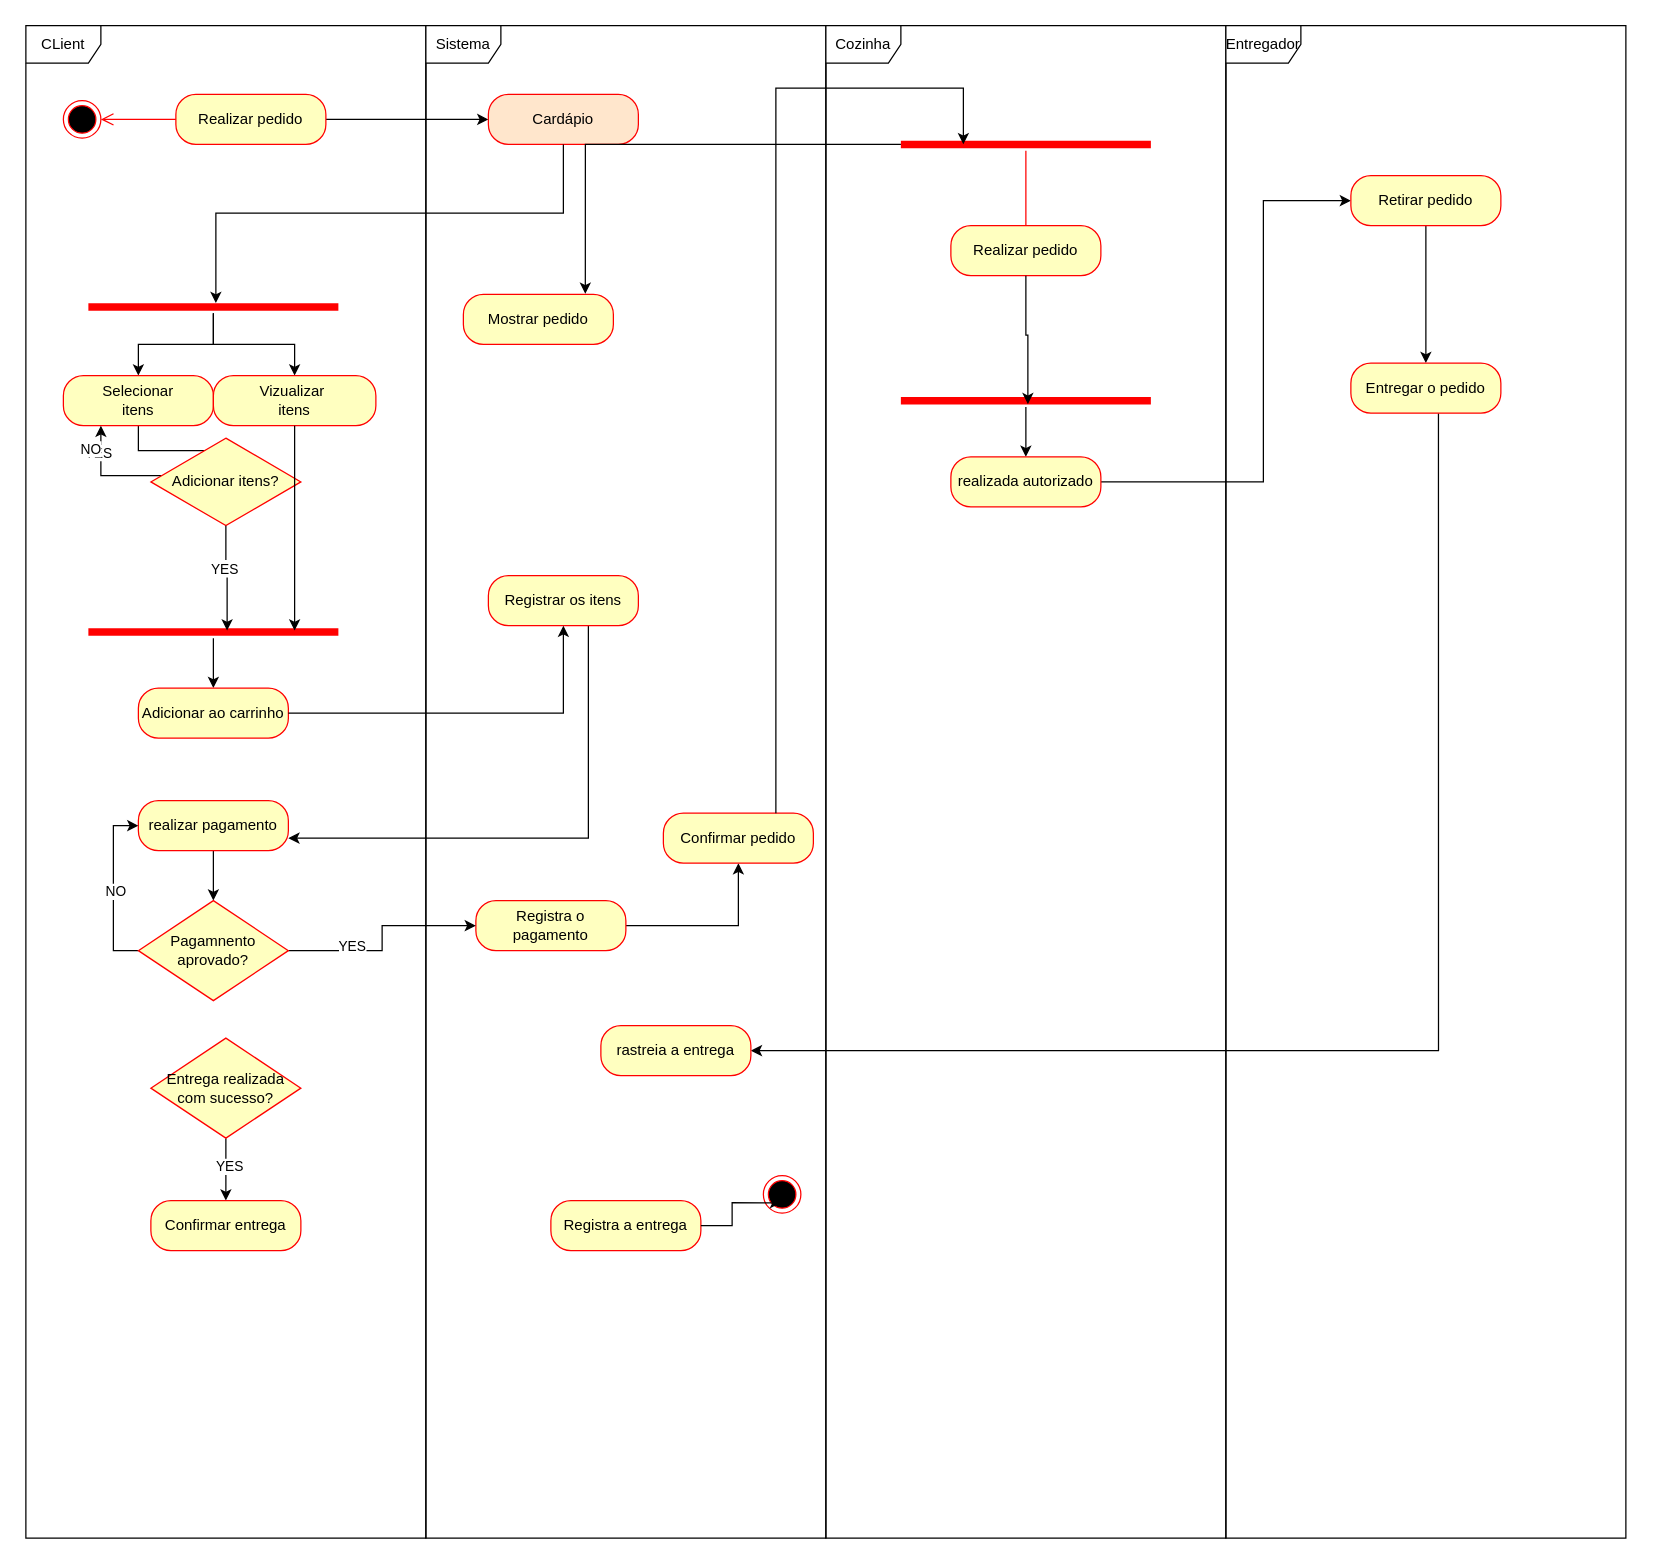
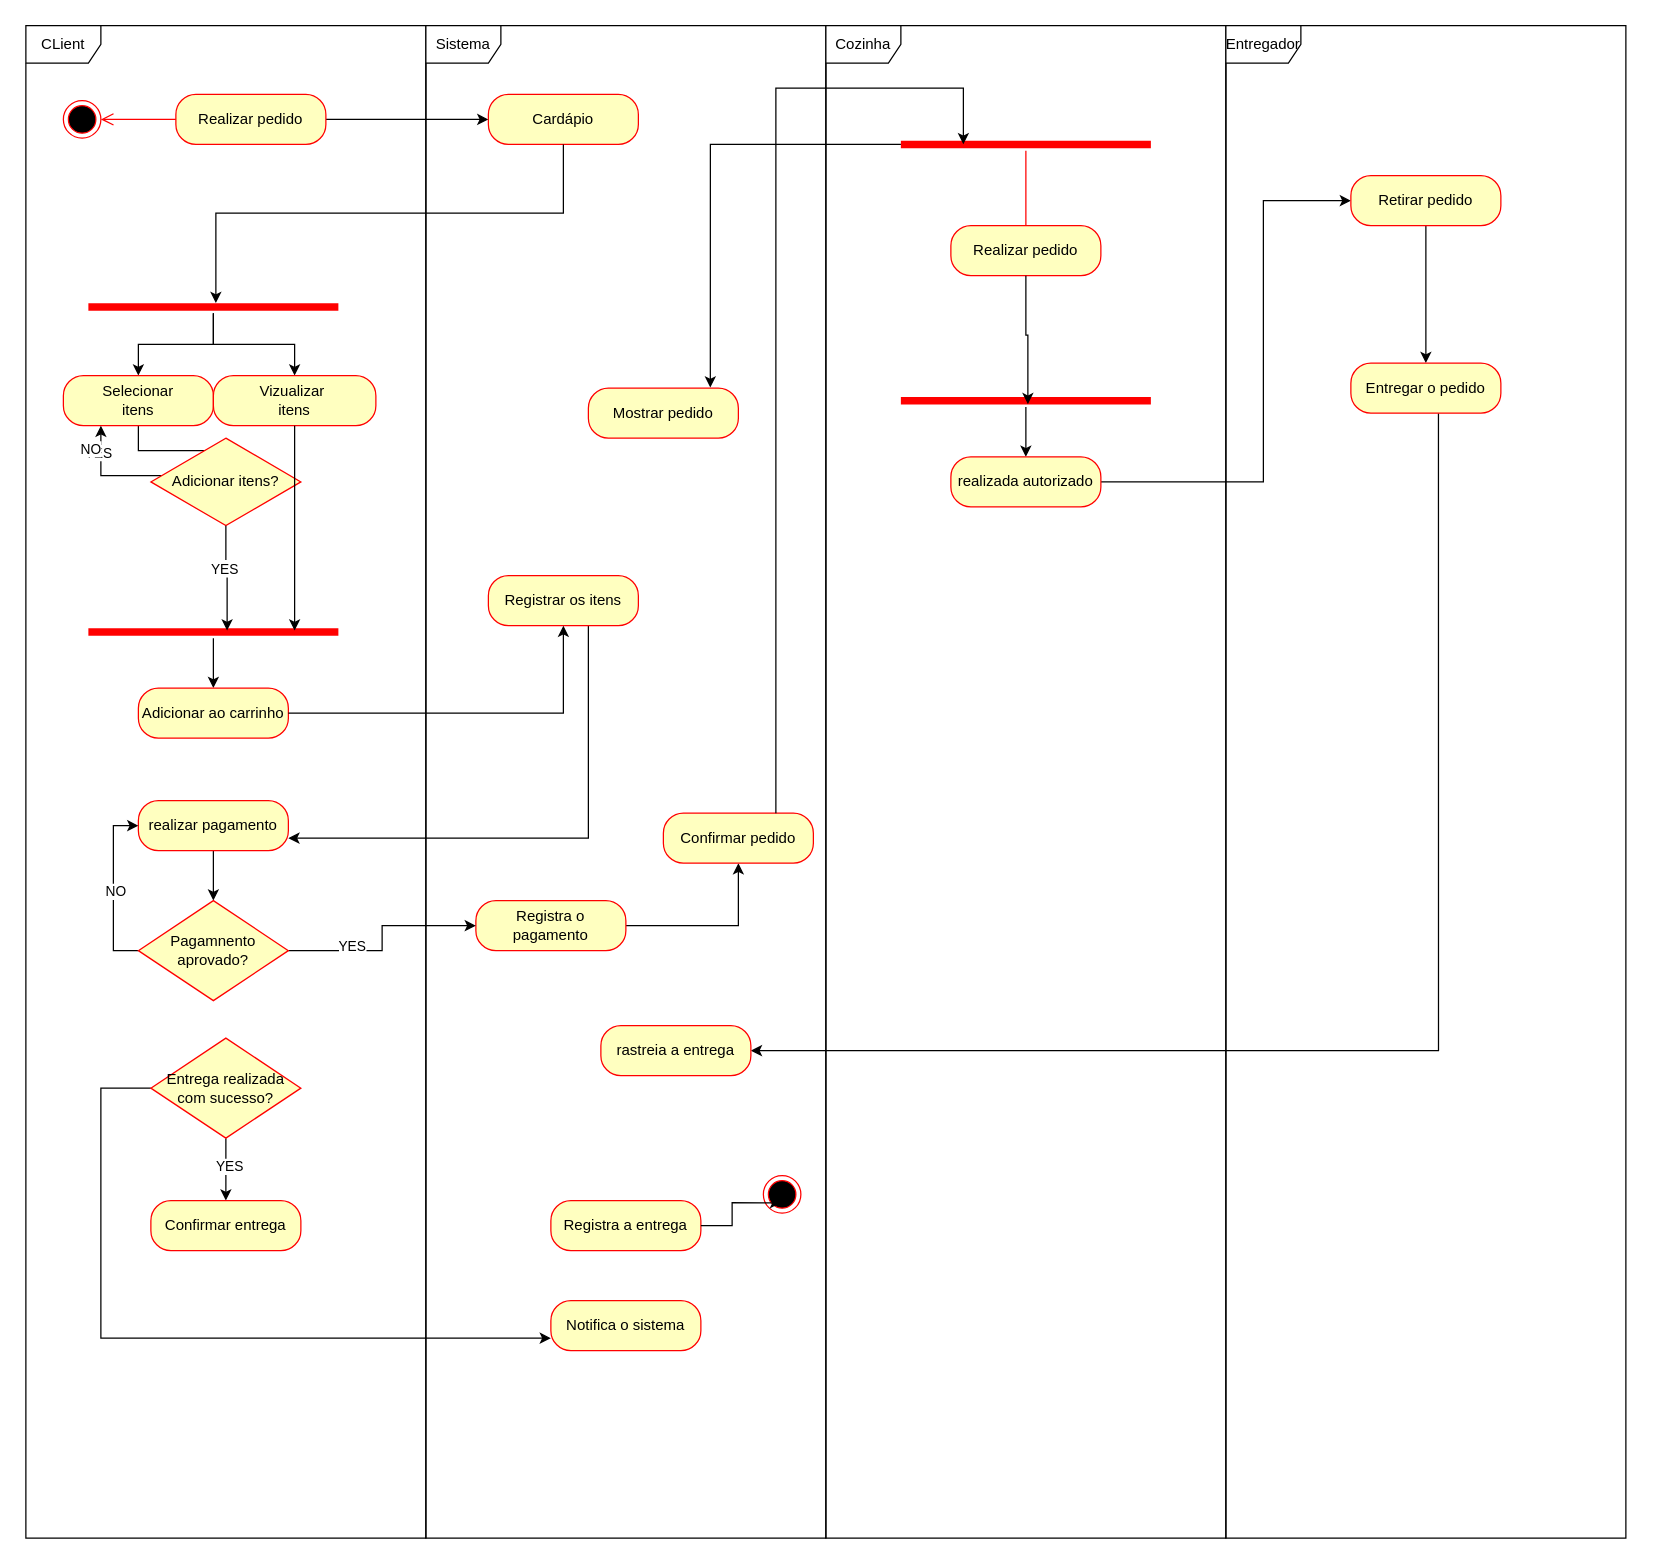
(563, 119) -> (563, 119)
(538, 319) -> (663, 413)
none -> (626, 1326)
none -> (172, 1338)
